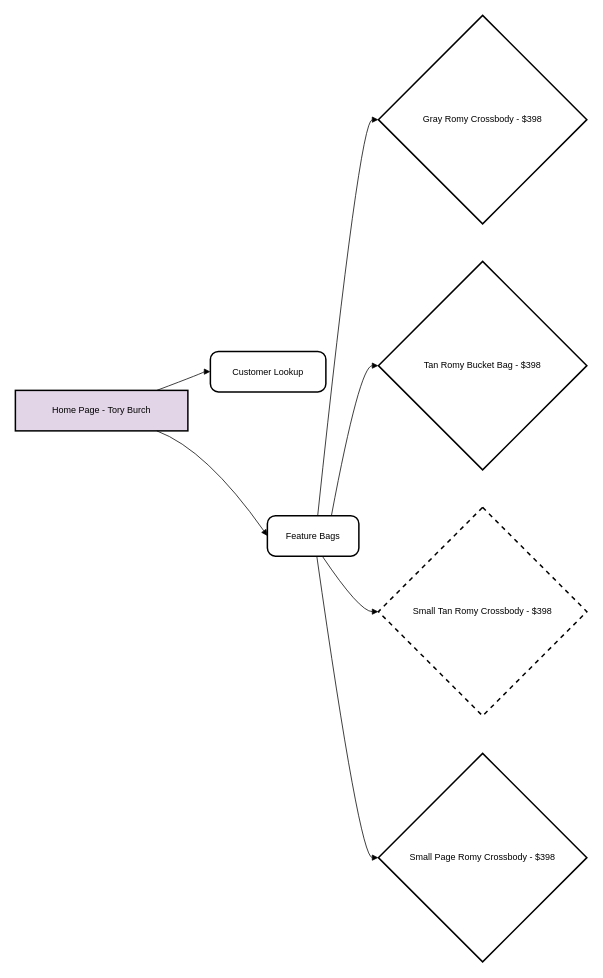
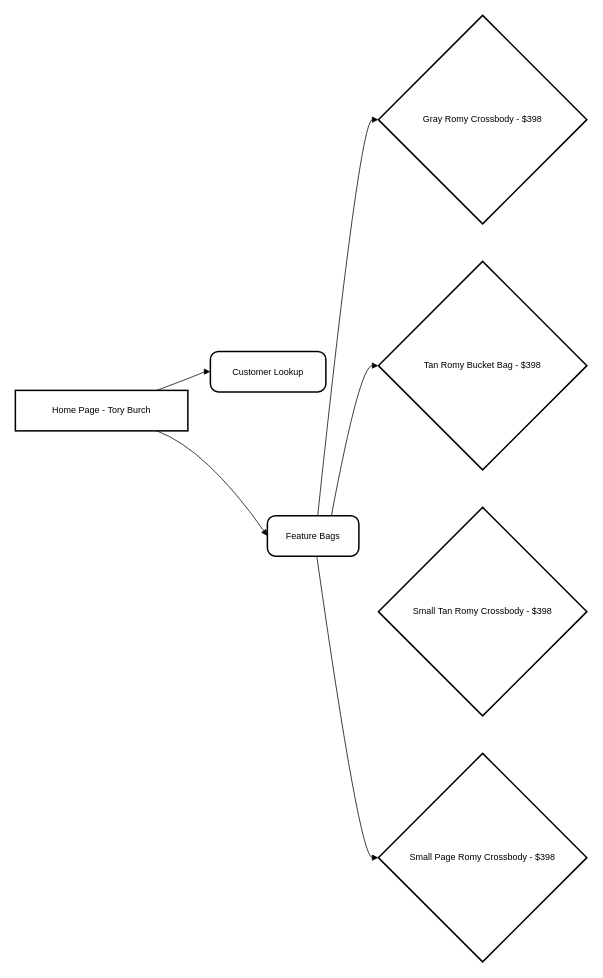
(102, 411) -> (102, 411)
(344, 586) -> none
(483, 612) -> (483, 612)
